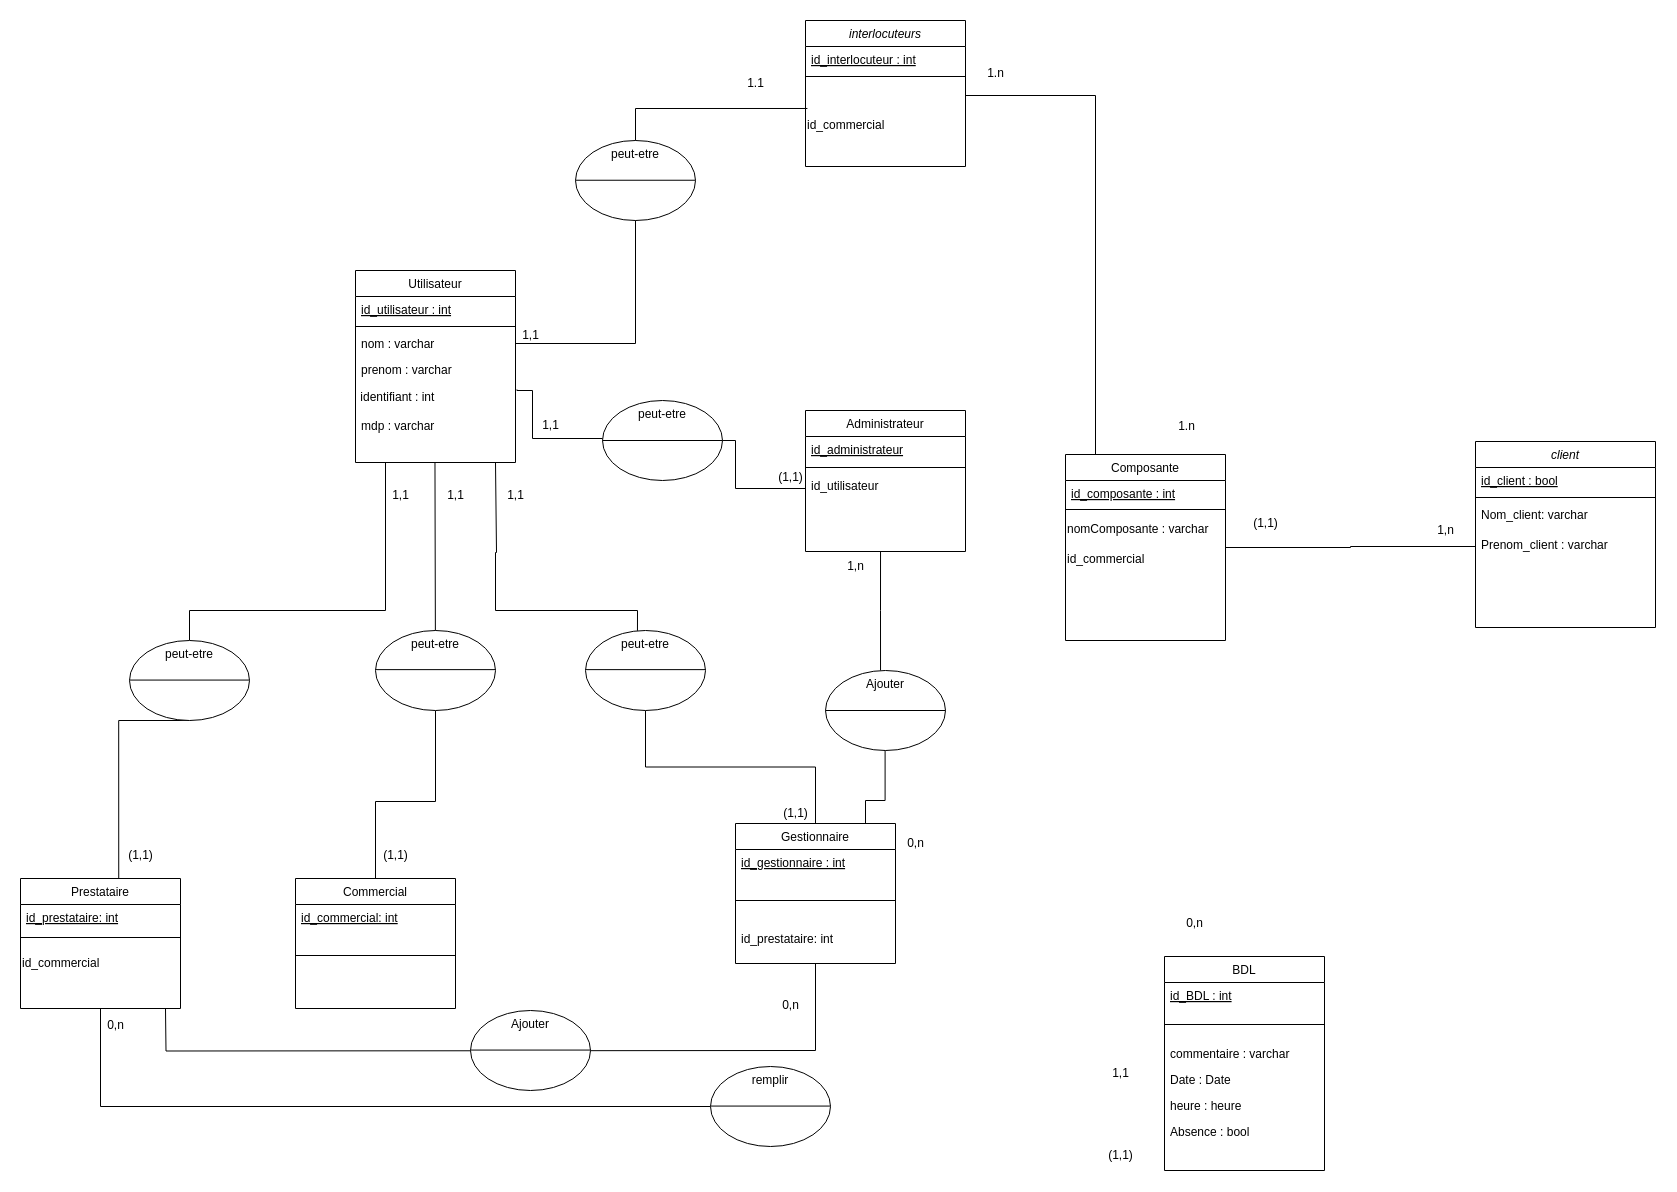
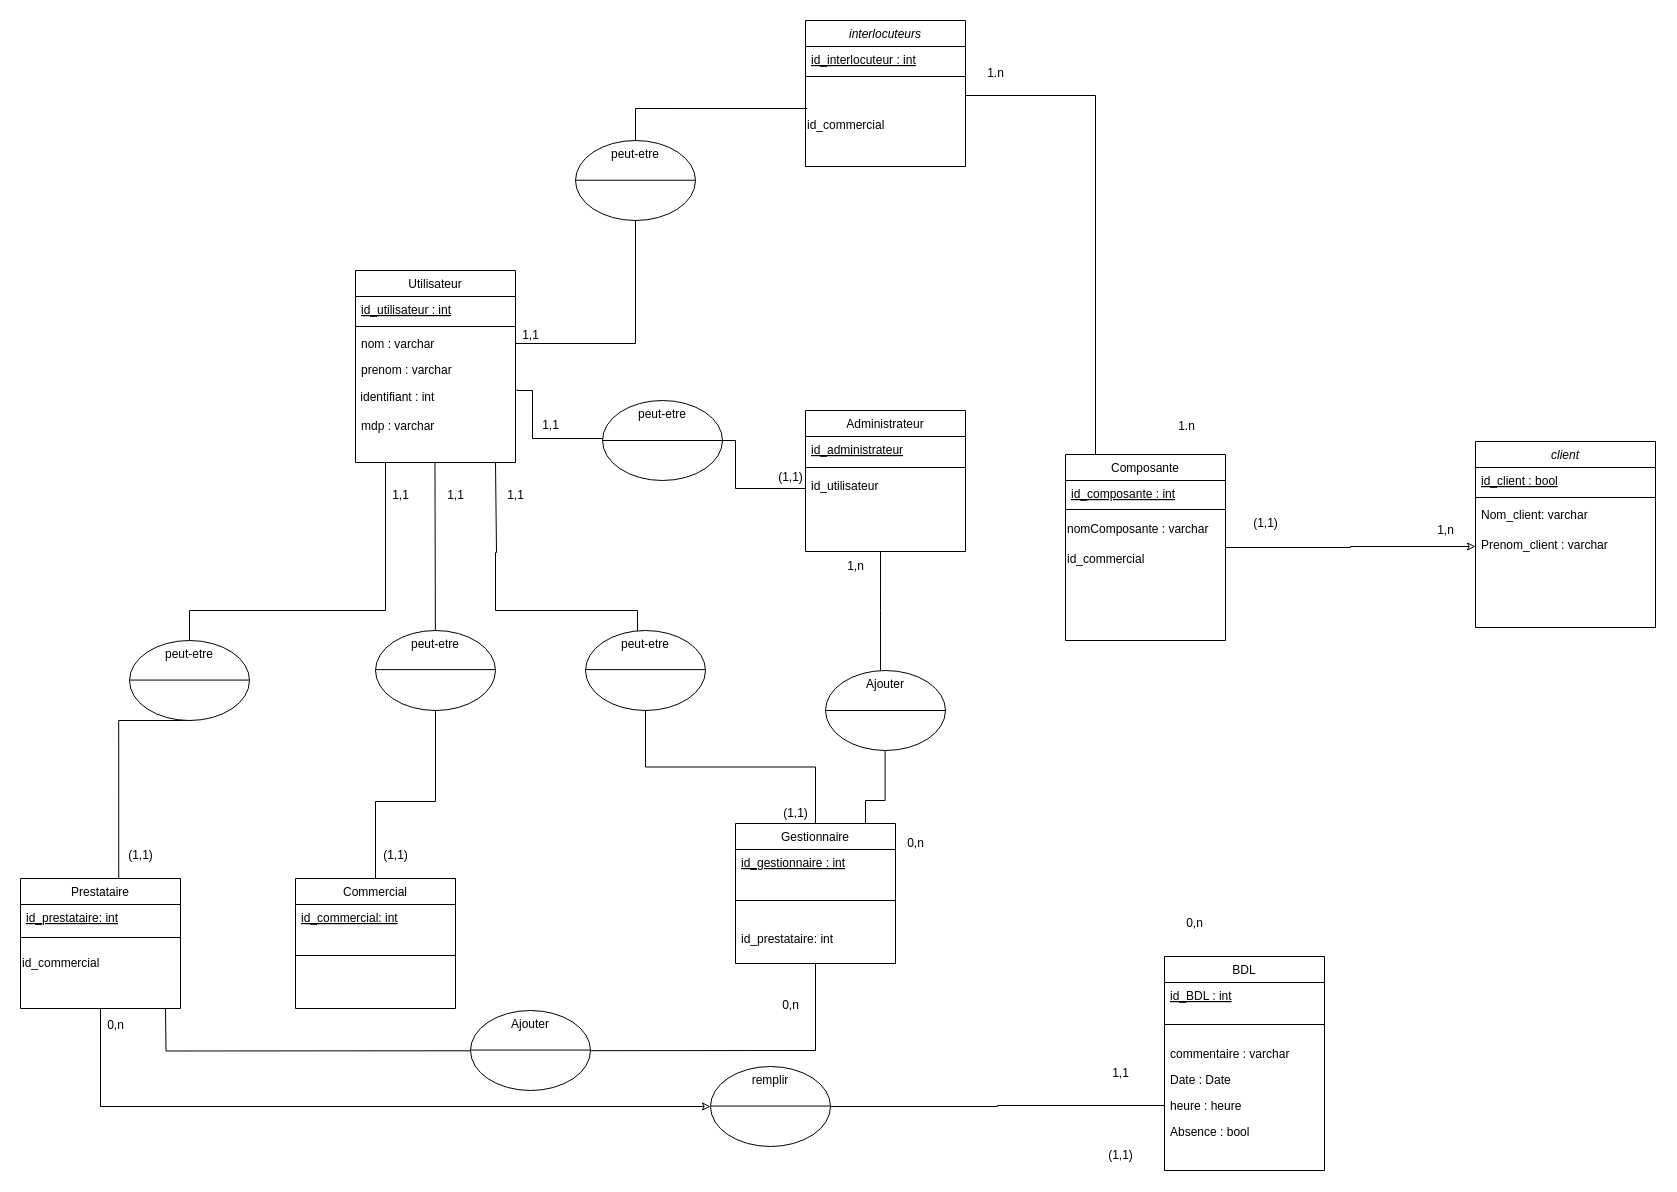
(756, 84) -> none
(1469, 547) -> (1467, 547)
(705, 1107) -> (702, 1107)
none -> (998, 1107)
